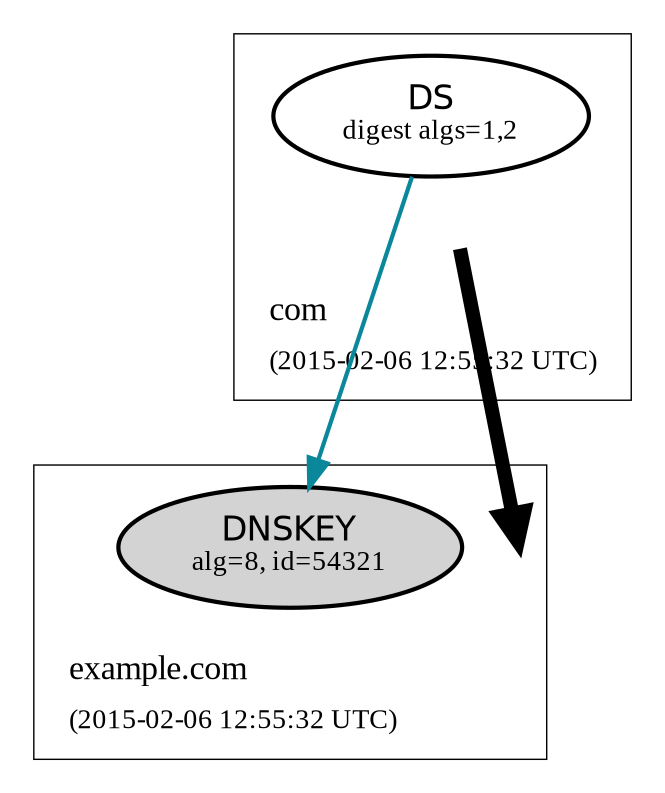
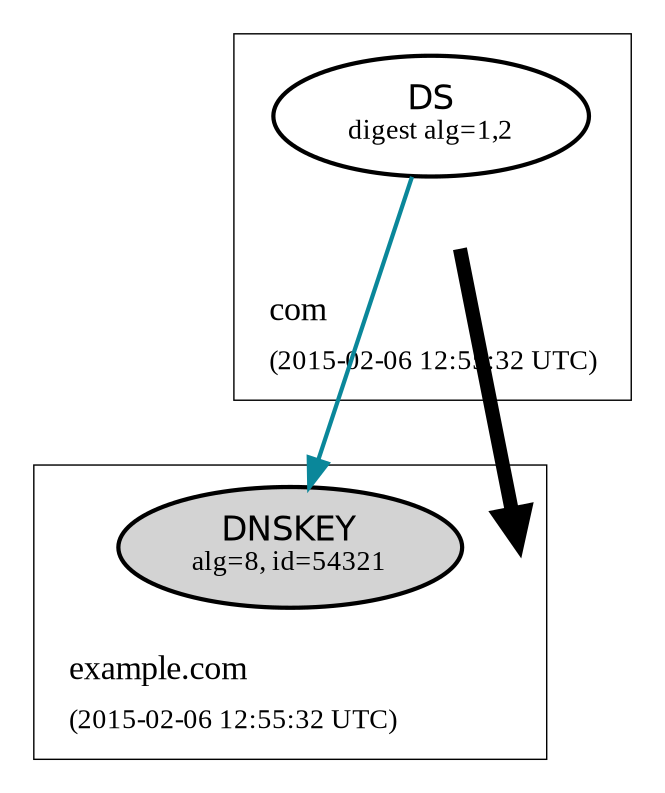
(431, 130) -> (431, 130)
